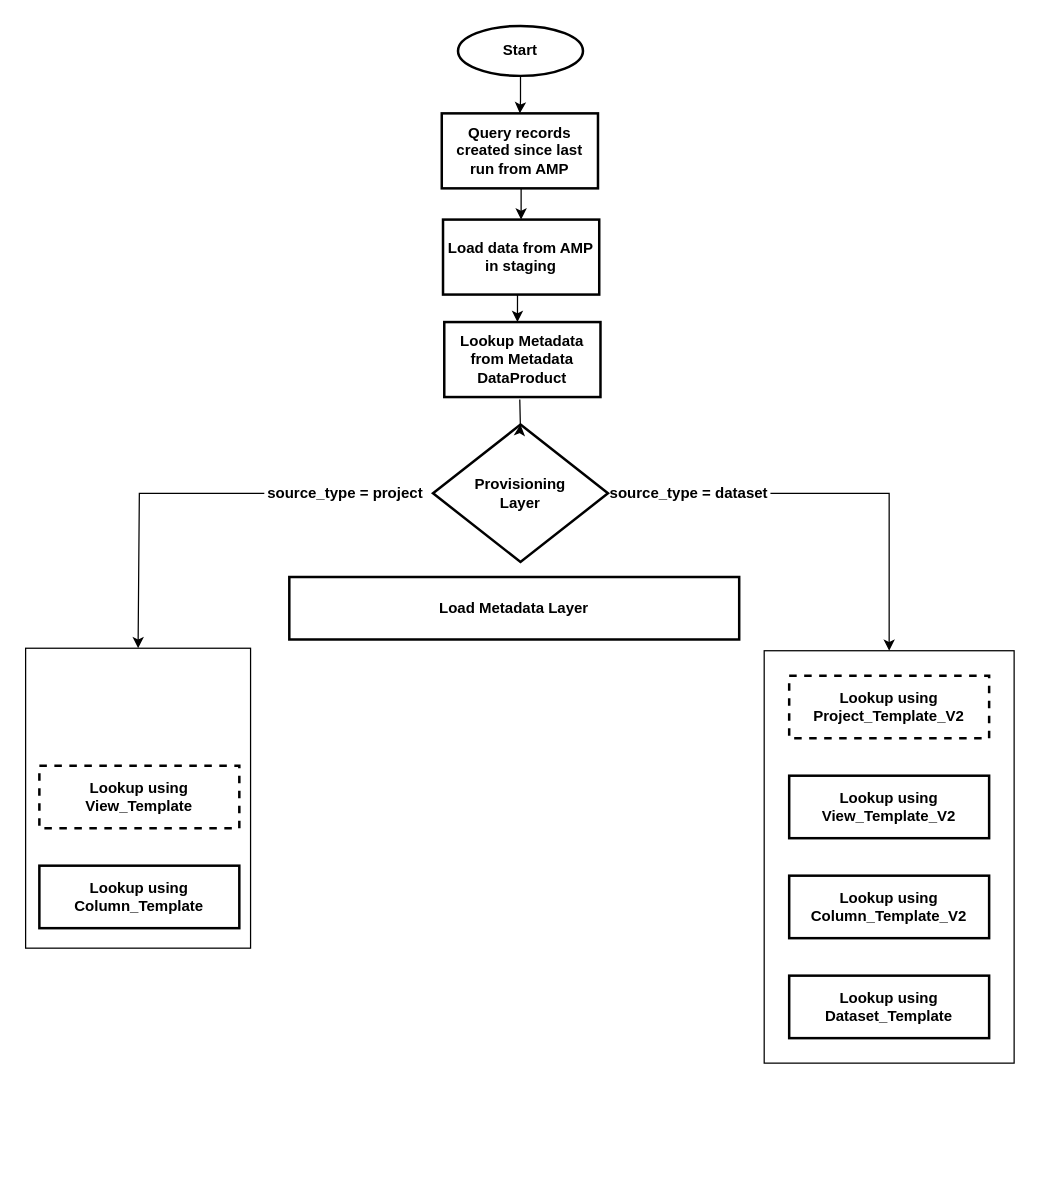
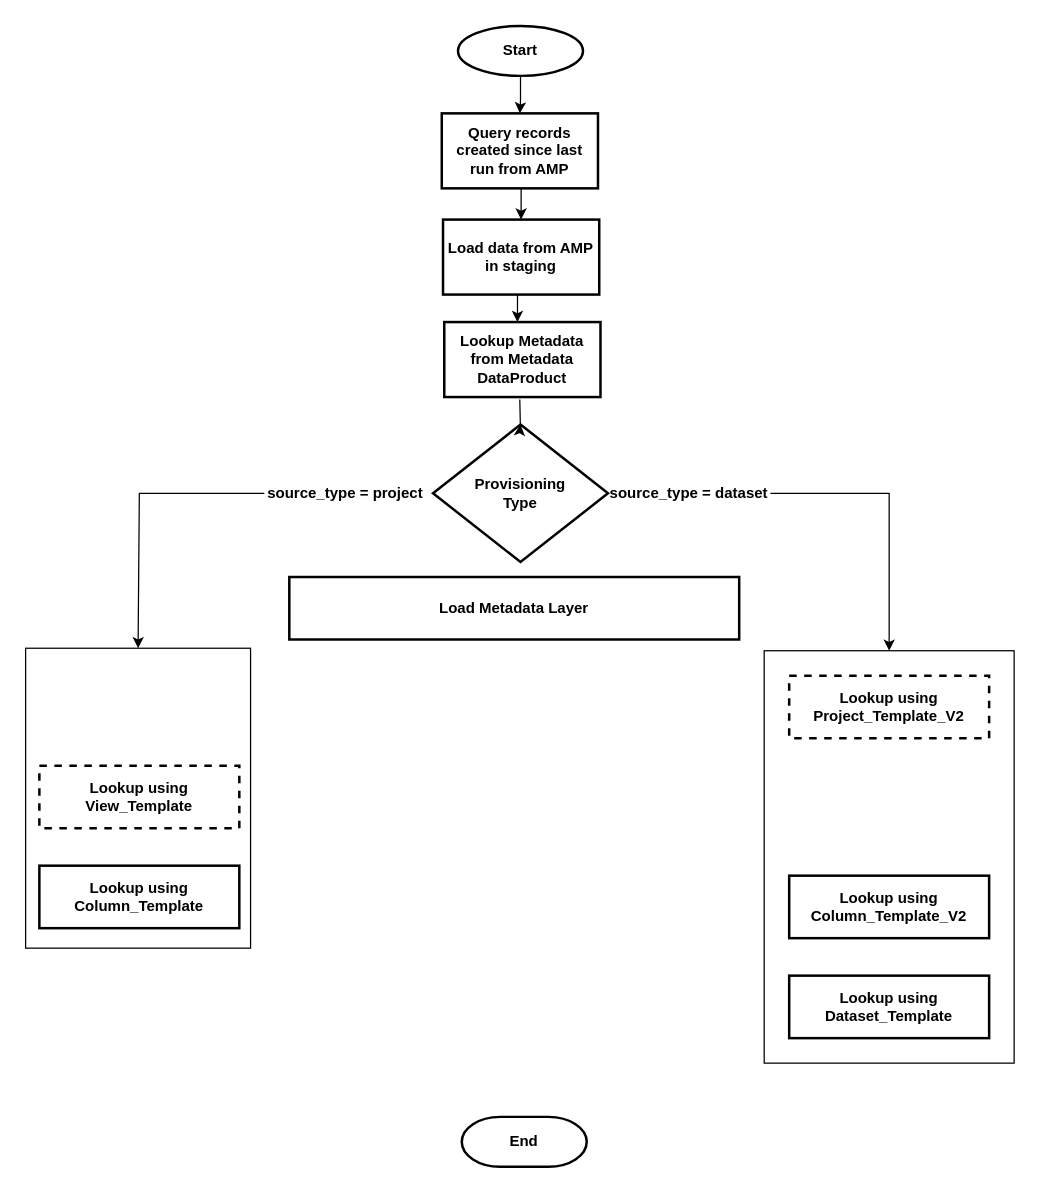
(521, 493) -> (521, 493)
(889, 807) -> none
none -> (524, 1142)
